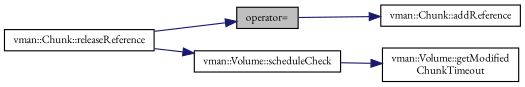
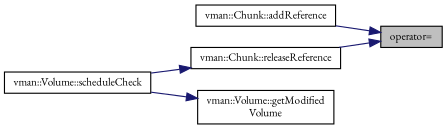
(334, 17) -> (352, 28)
(169, 50) -> (165, 71)
(451, 65) -> (266, 107)
